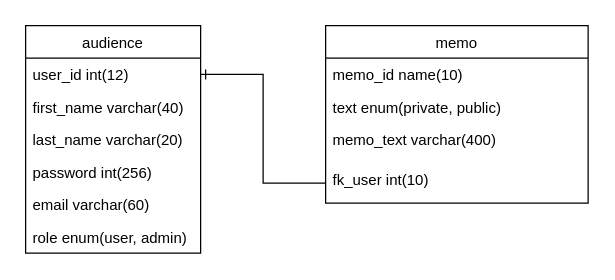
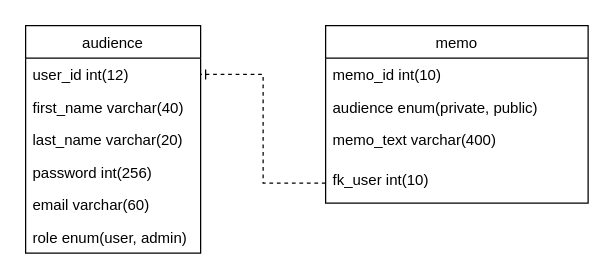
(396, 75) -> (390, 75)
(430, 108) -> (445, 108)
(263, 128) -> (263, 128)
